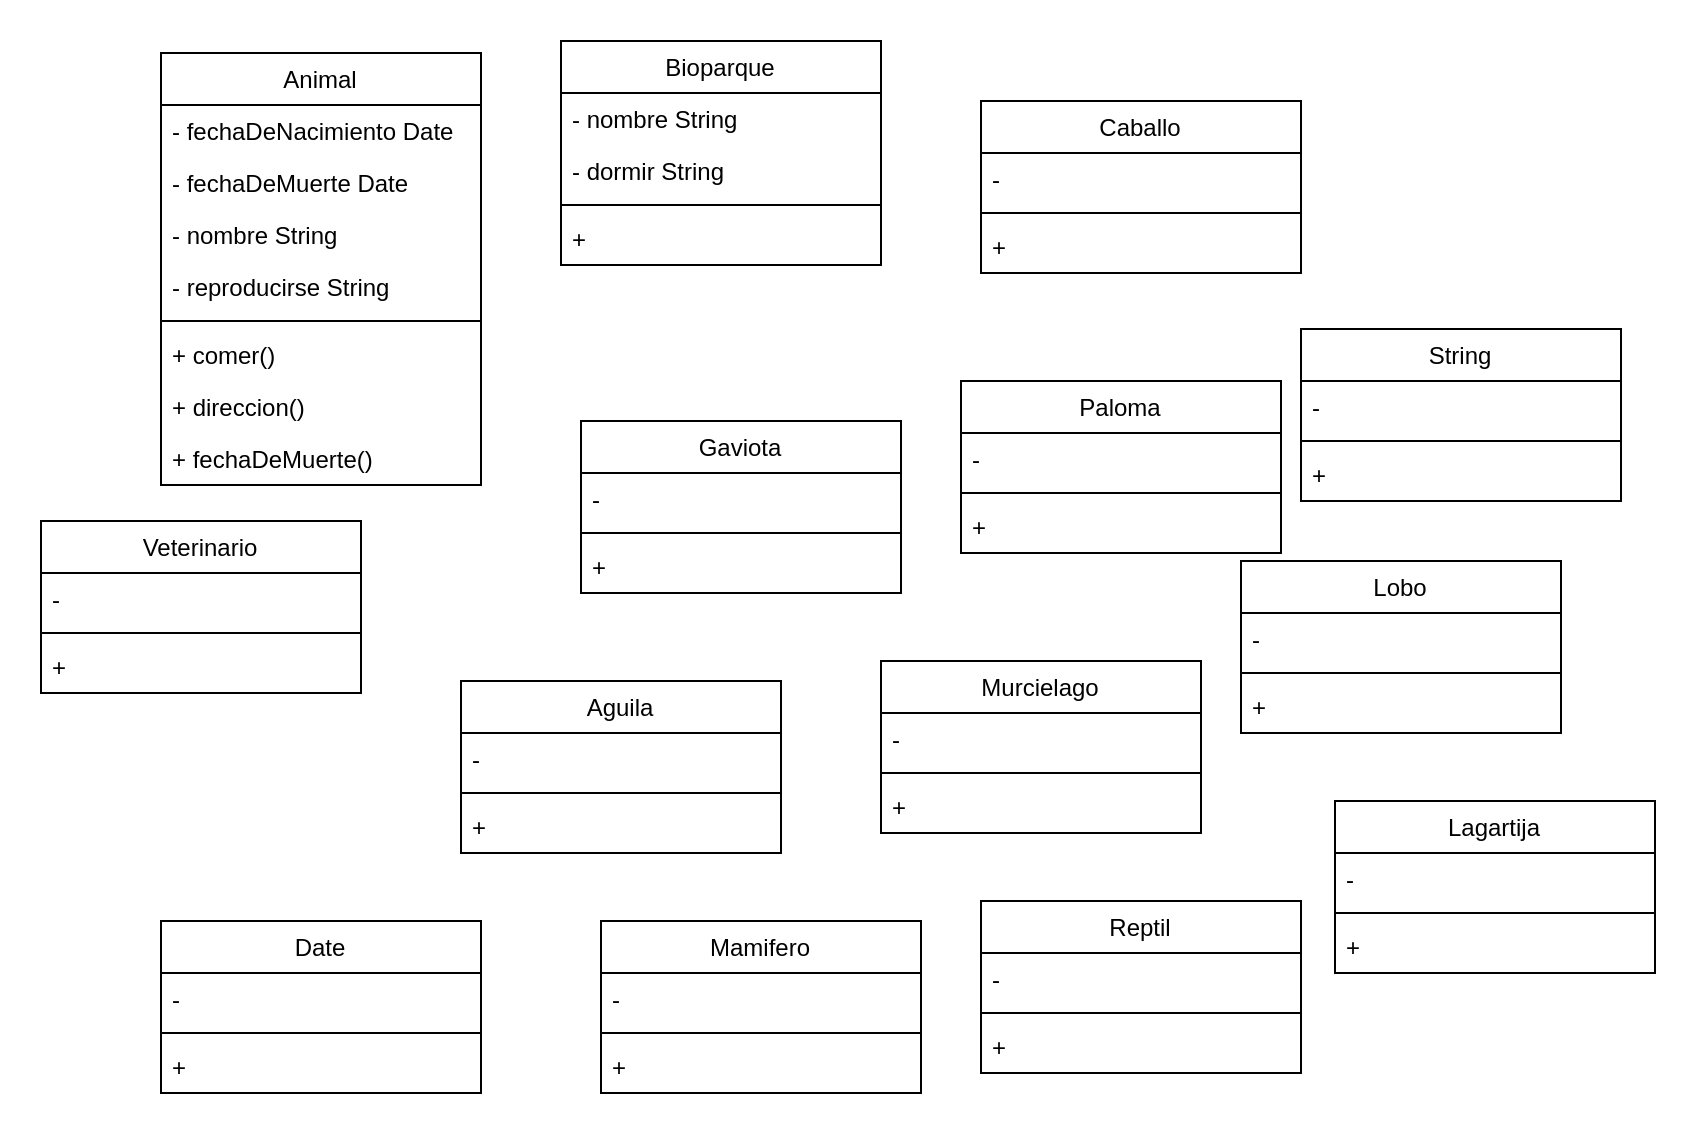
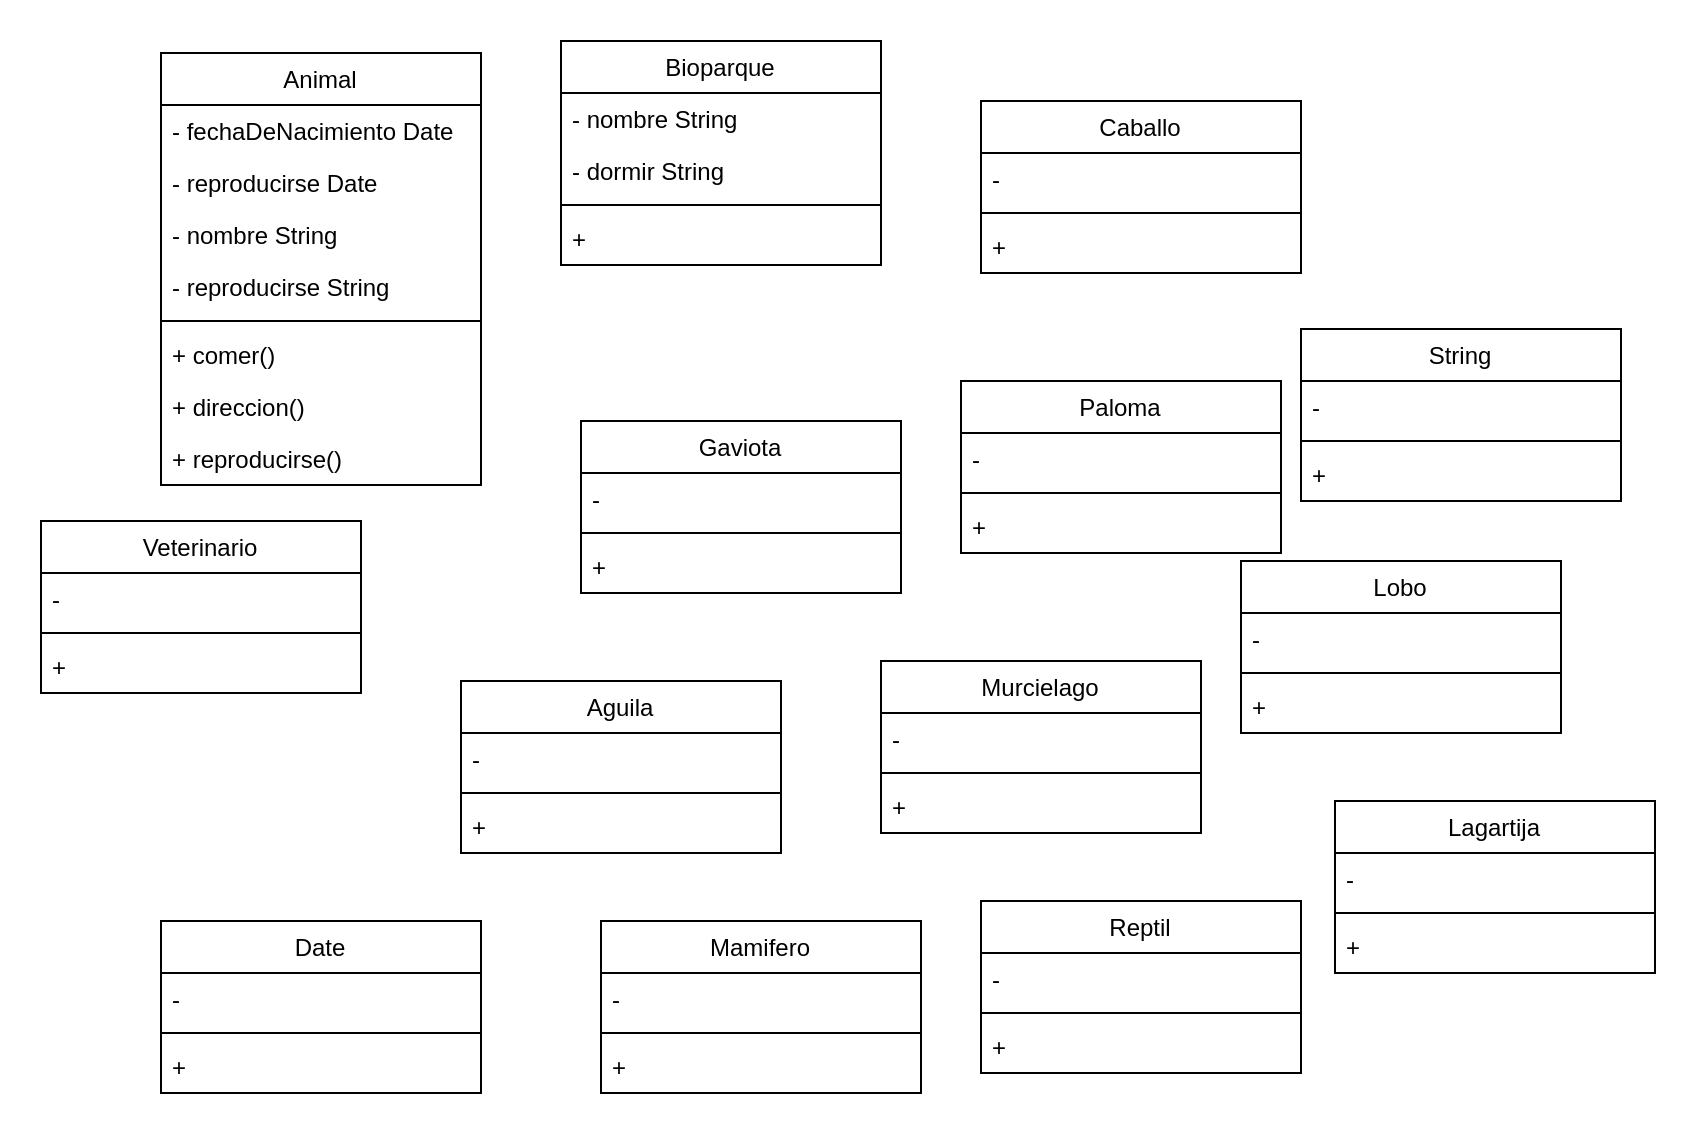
(300, 184) -> (290, 184)
(283, 460) -> (273, 460)
